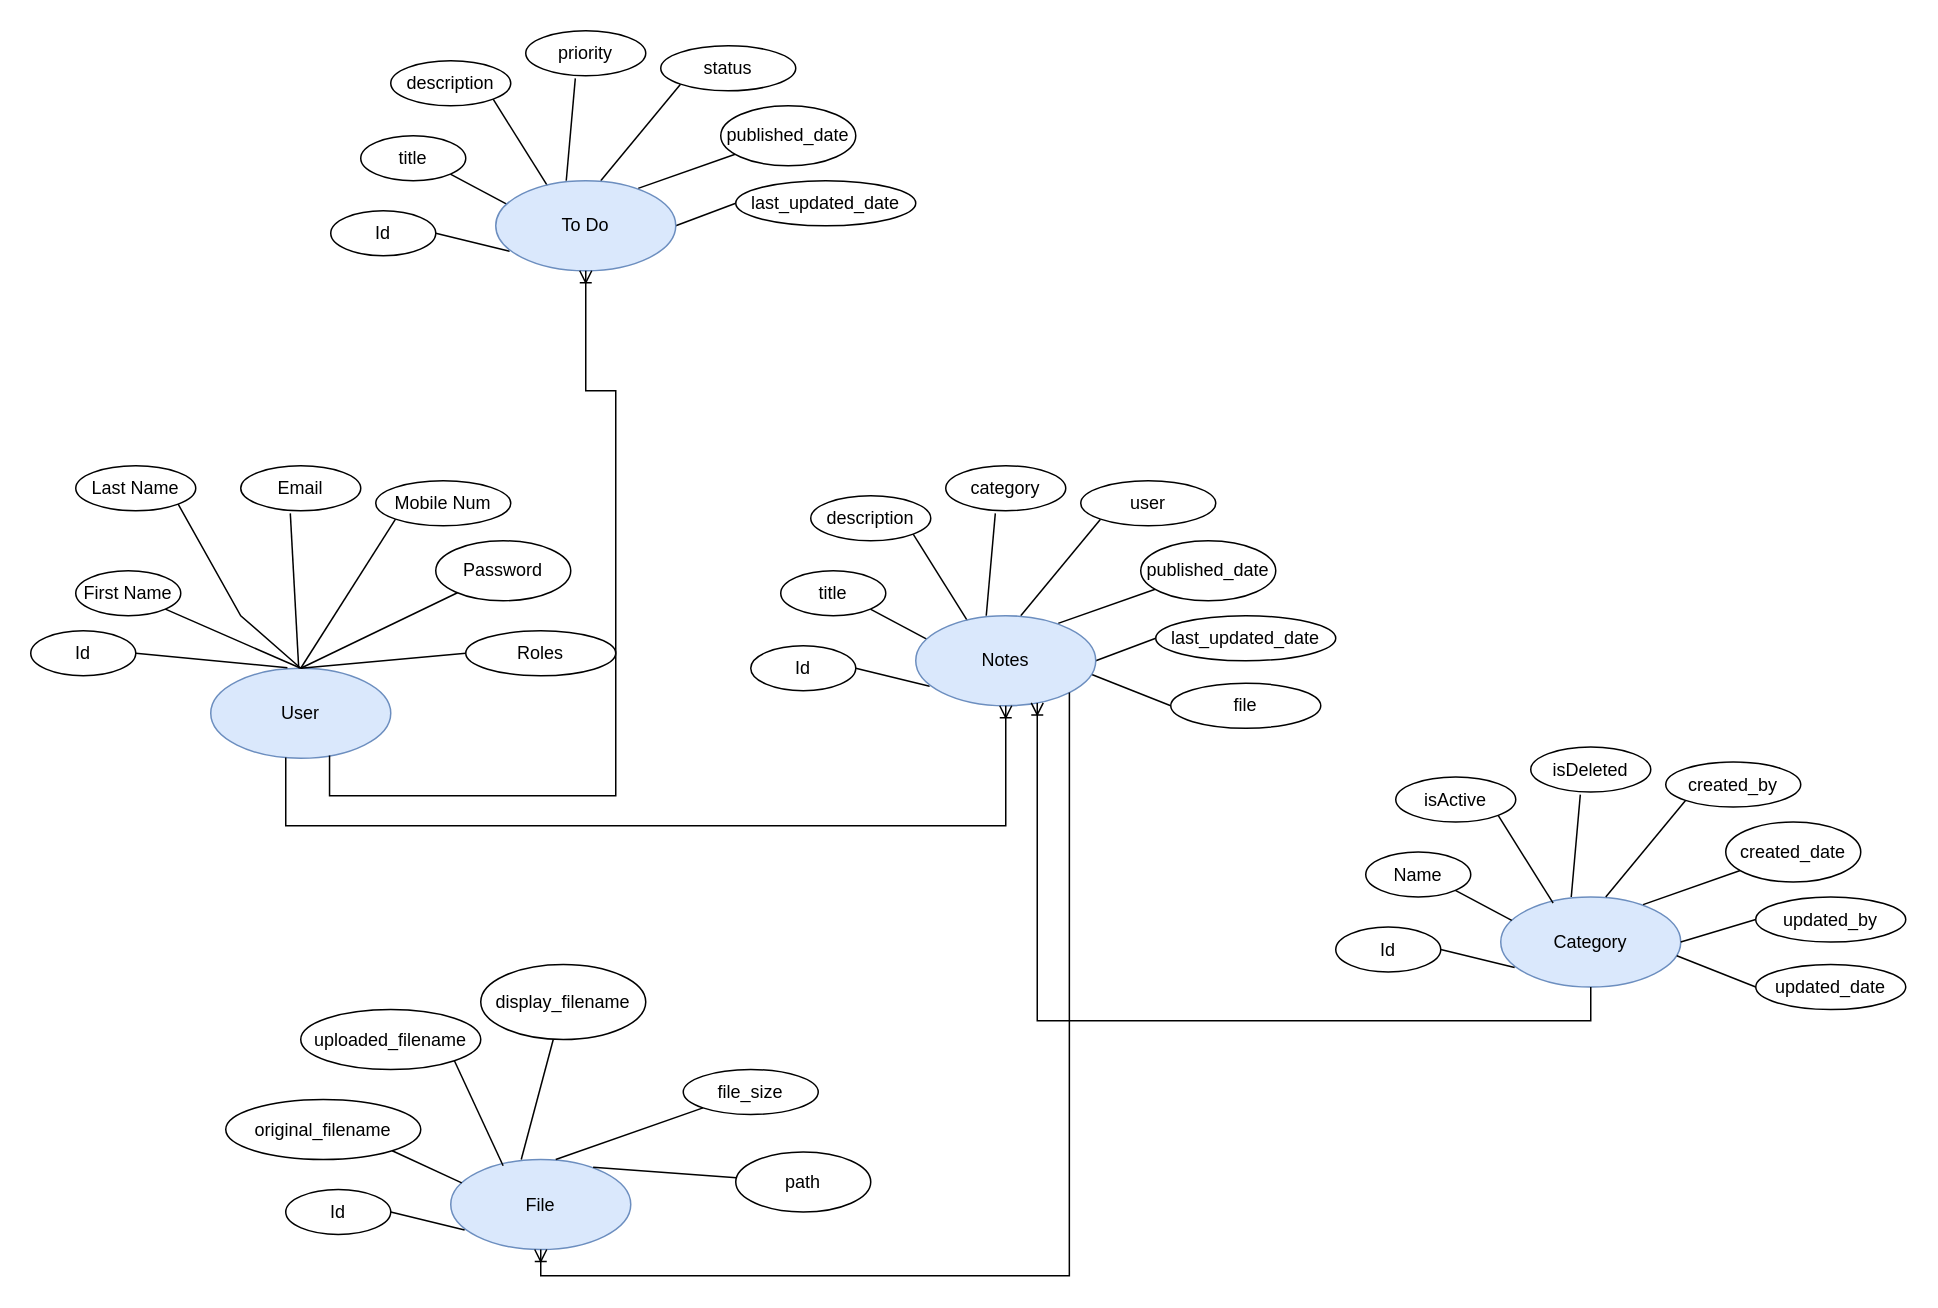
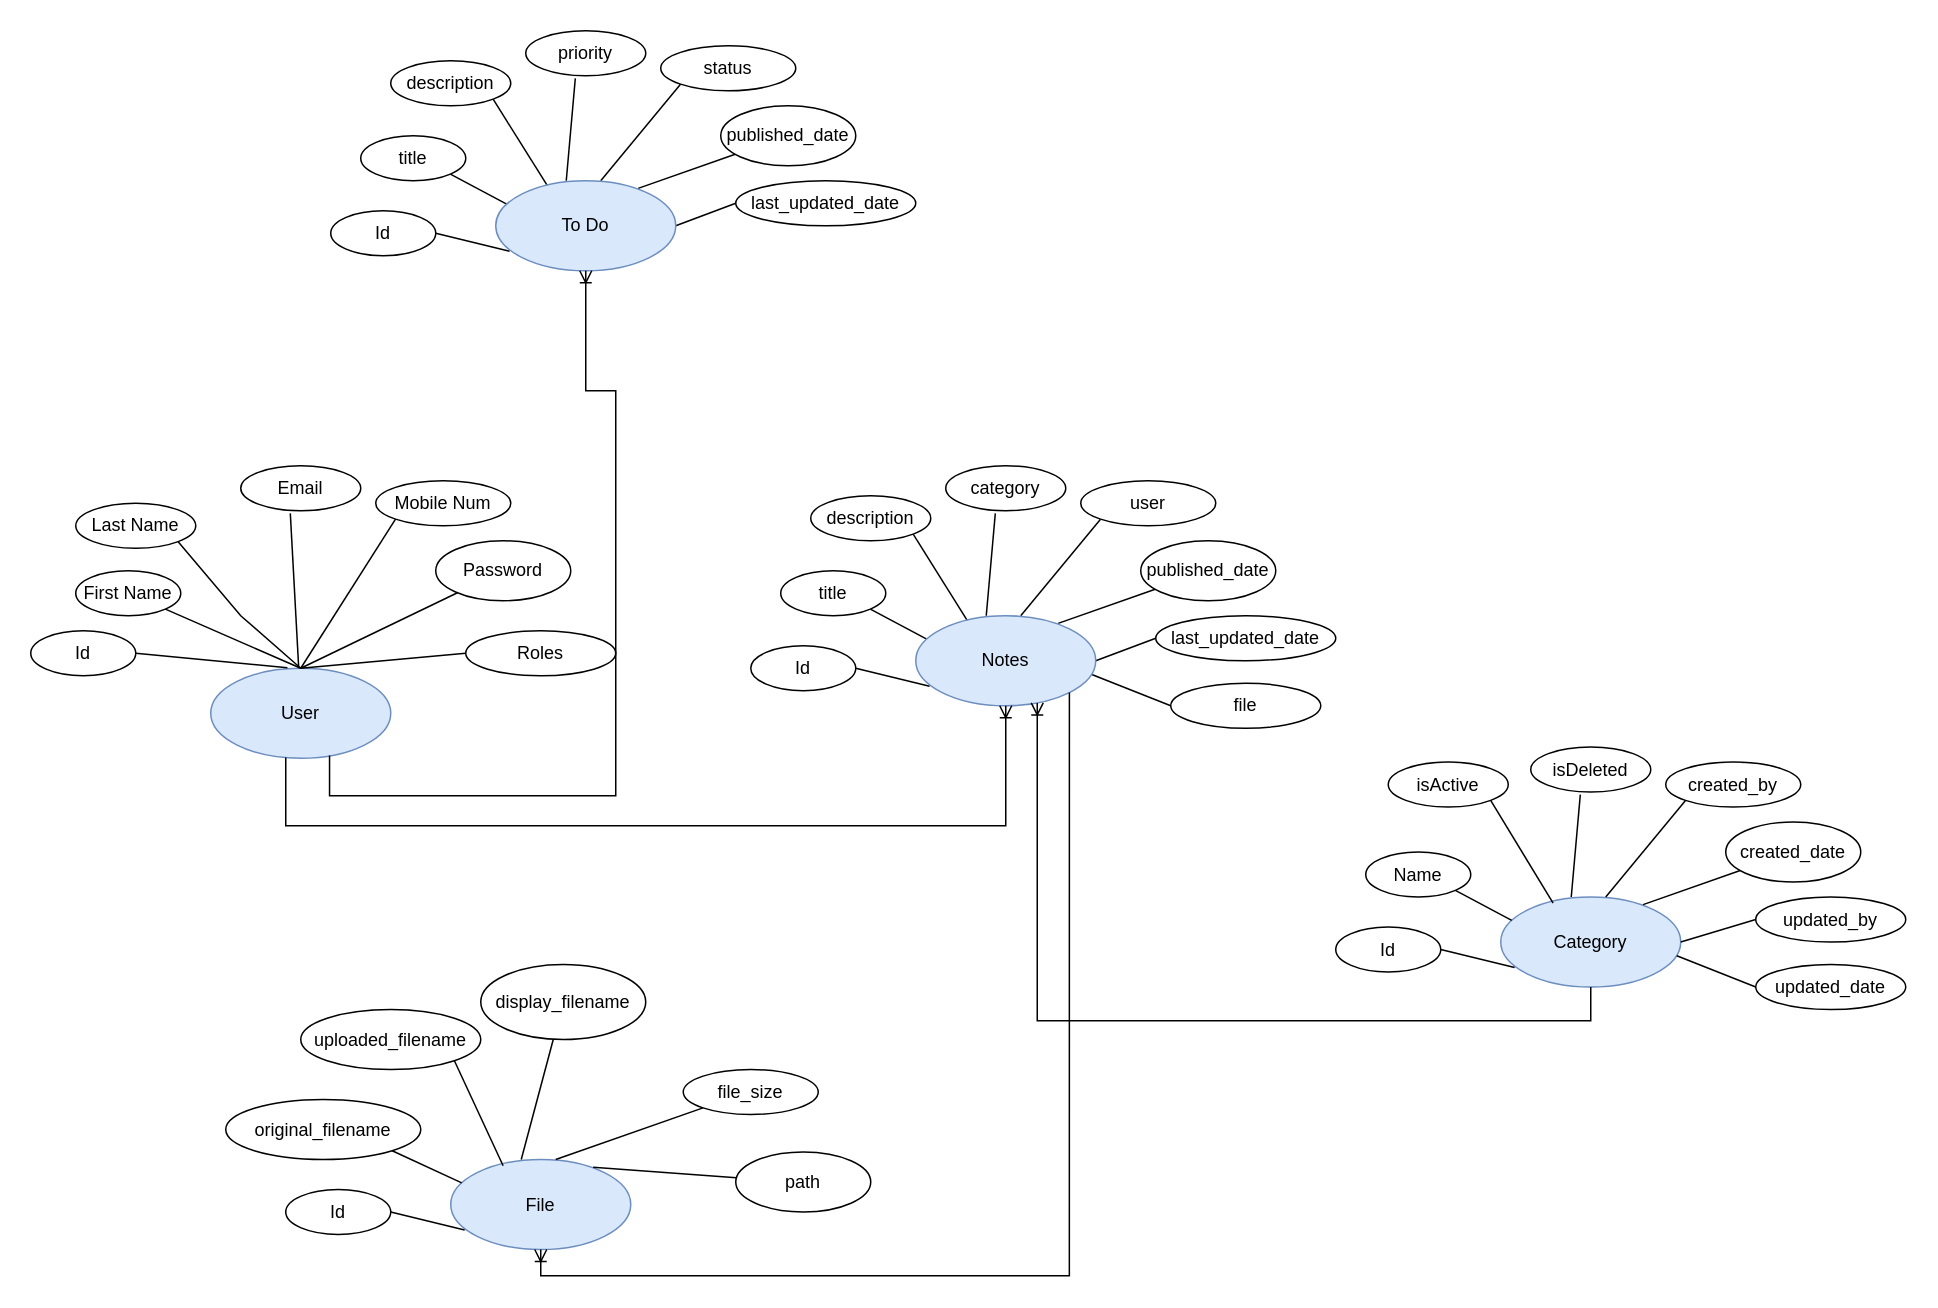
(136, 488) -> (136, 526)
(1456, 800) -> (1448, 785)
